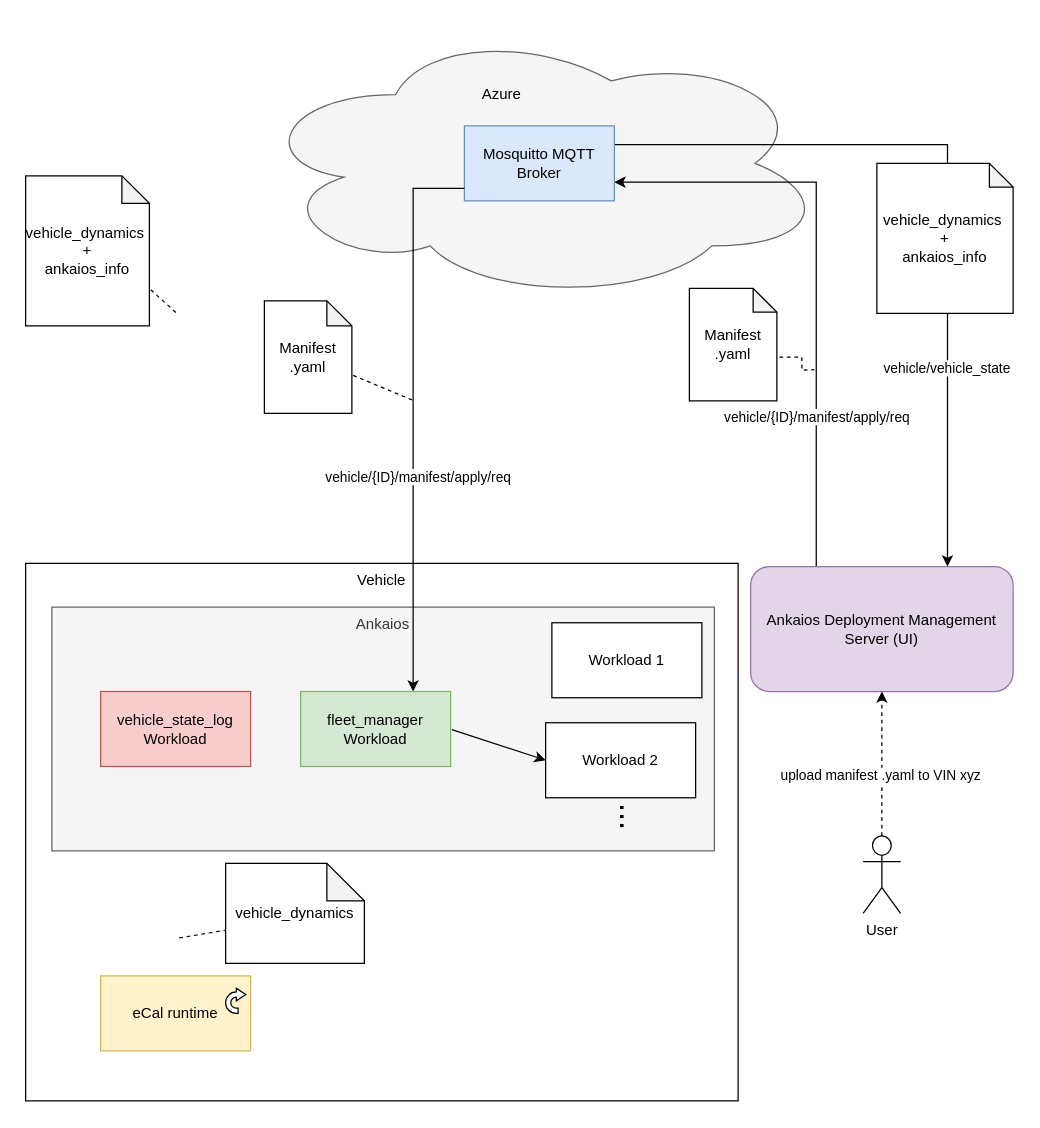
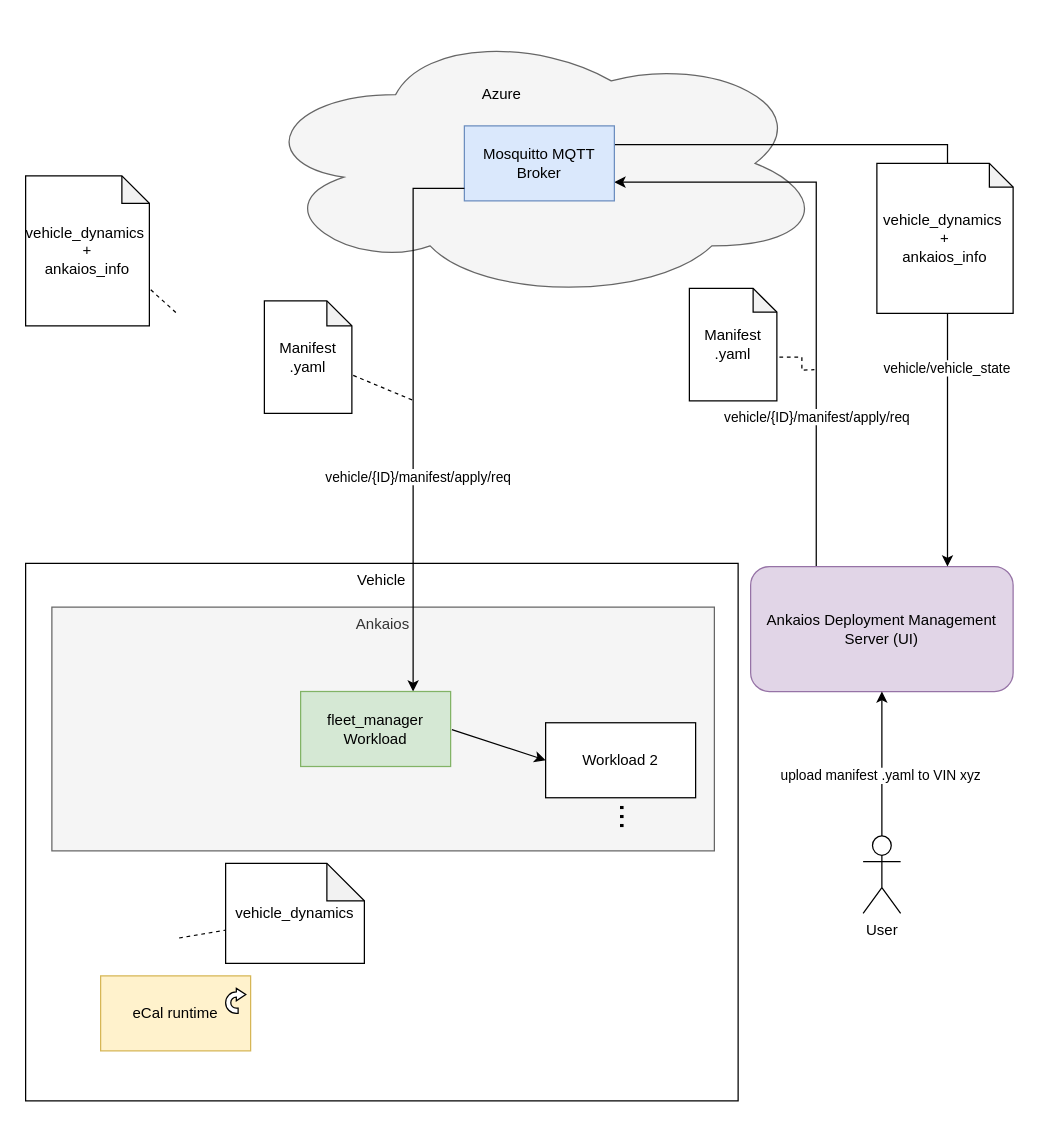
(627, 660) -> none
(176, 729) -> none
(882, 733) -> (882, 733)
